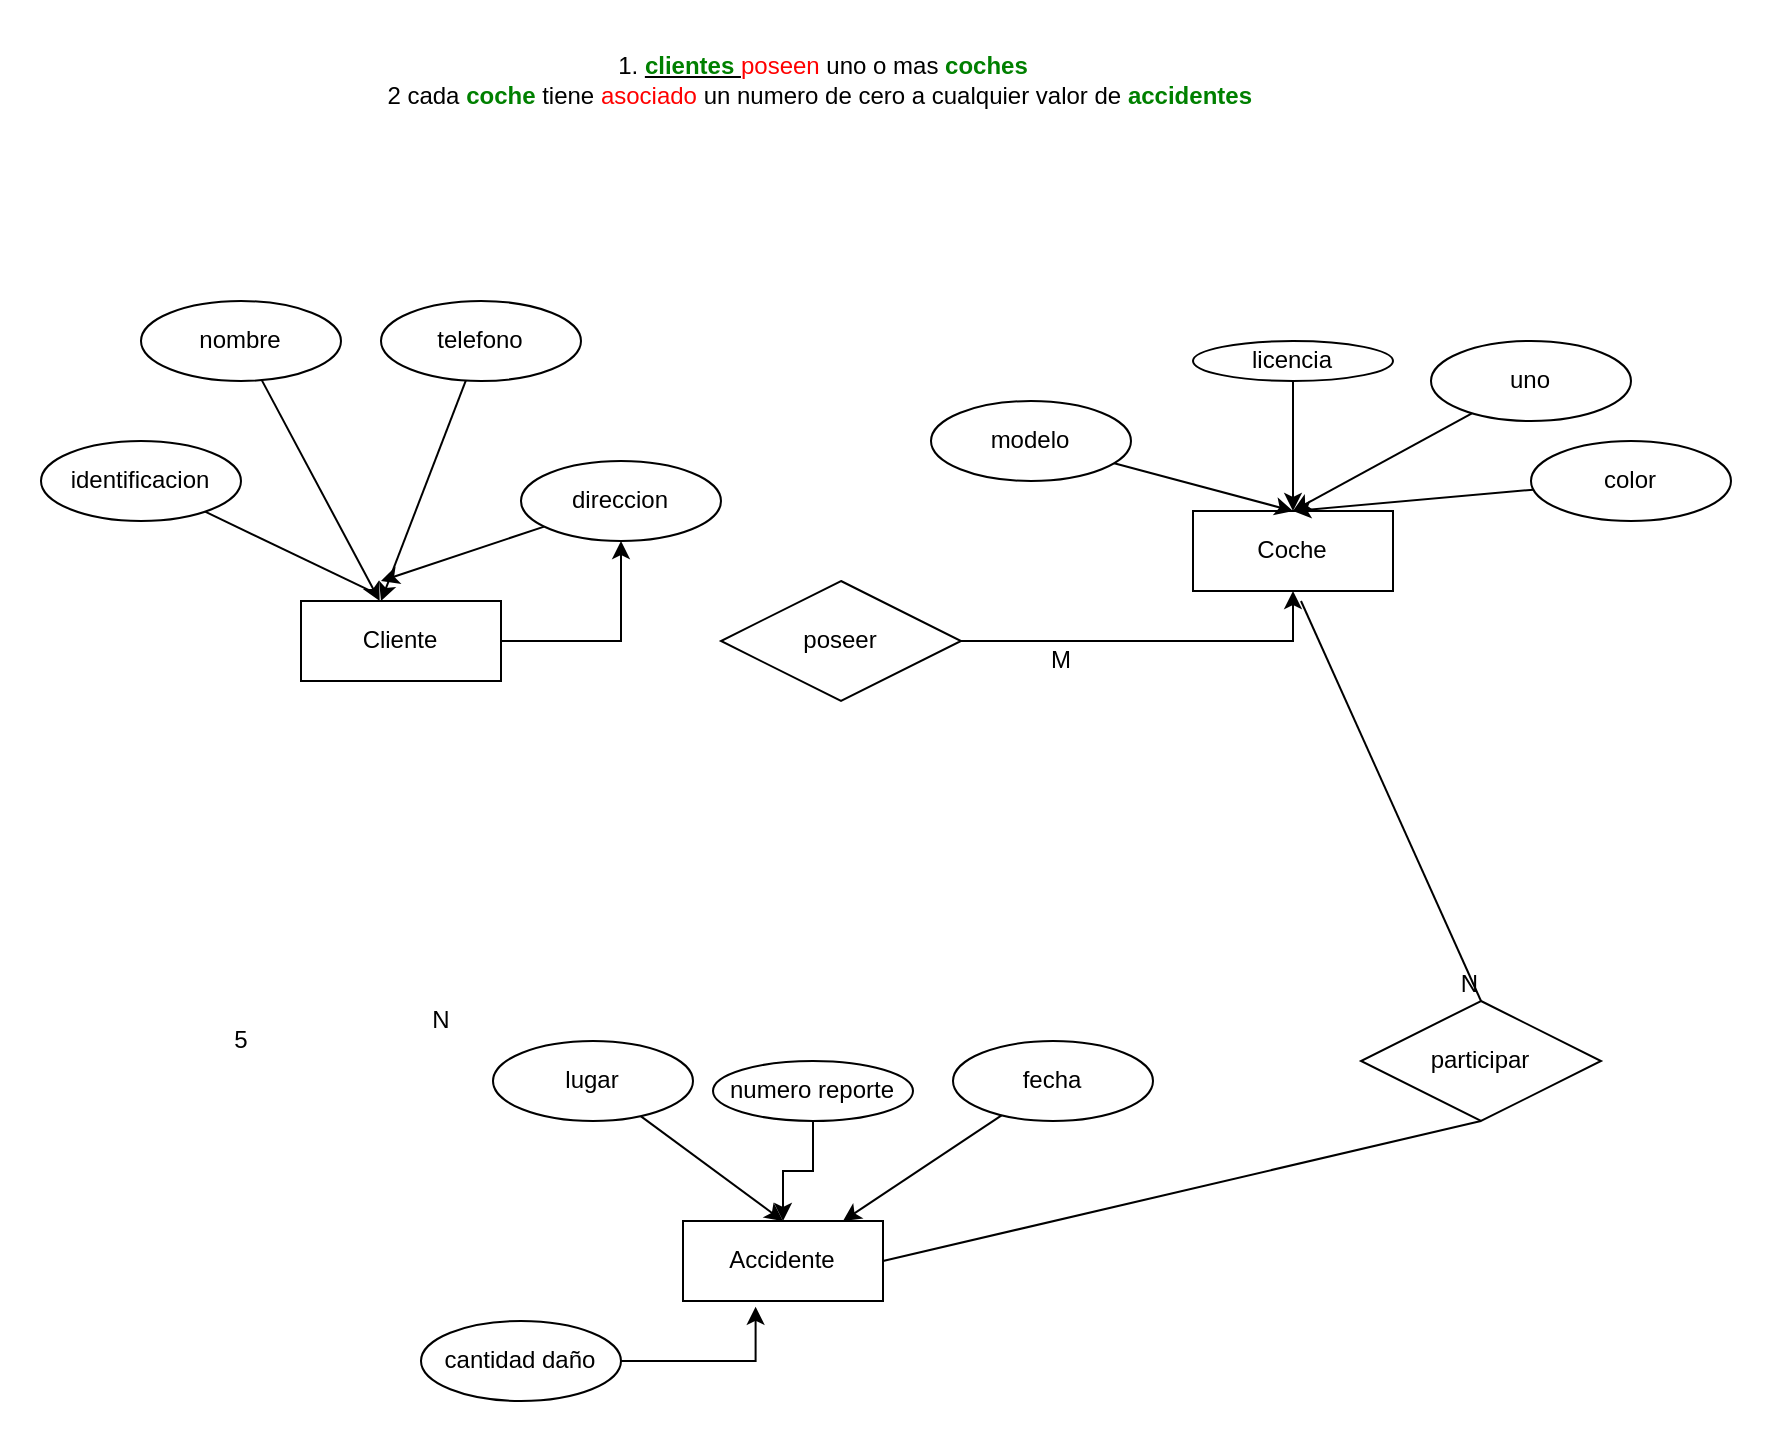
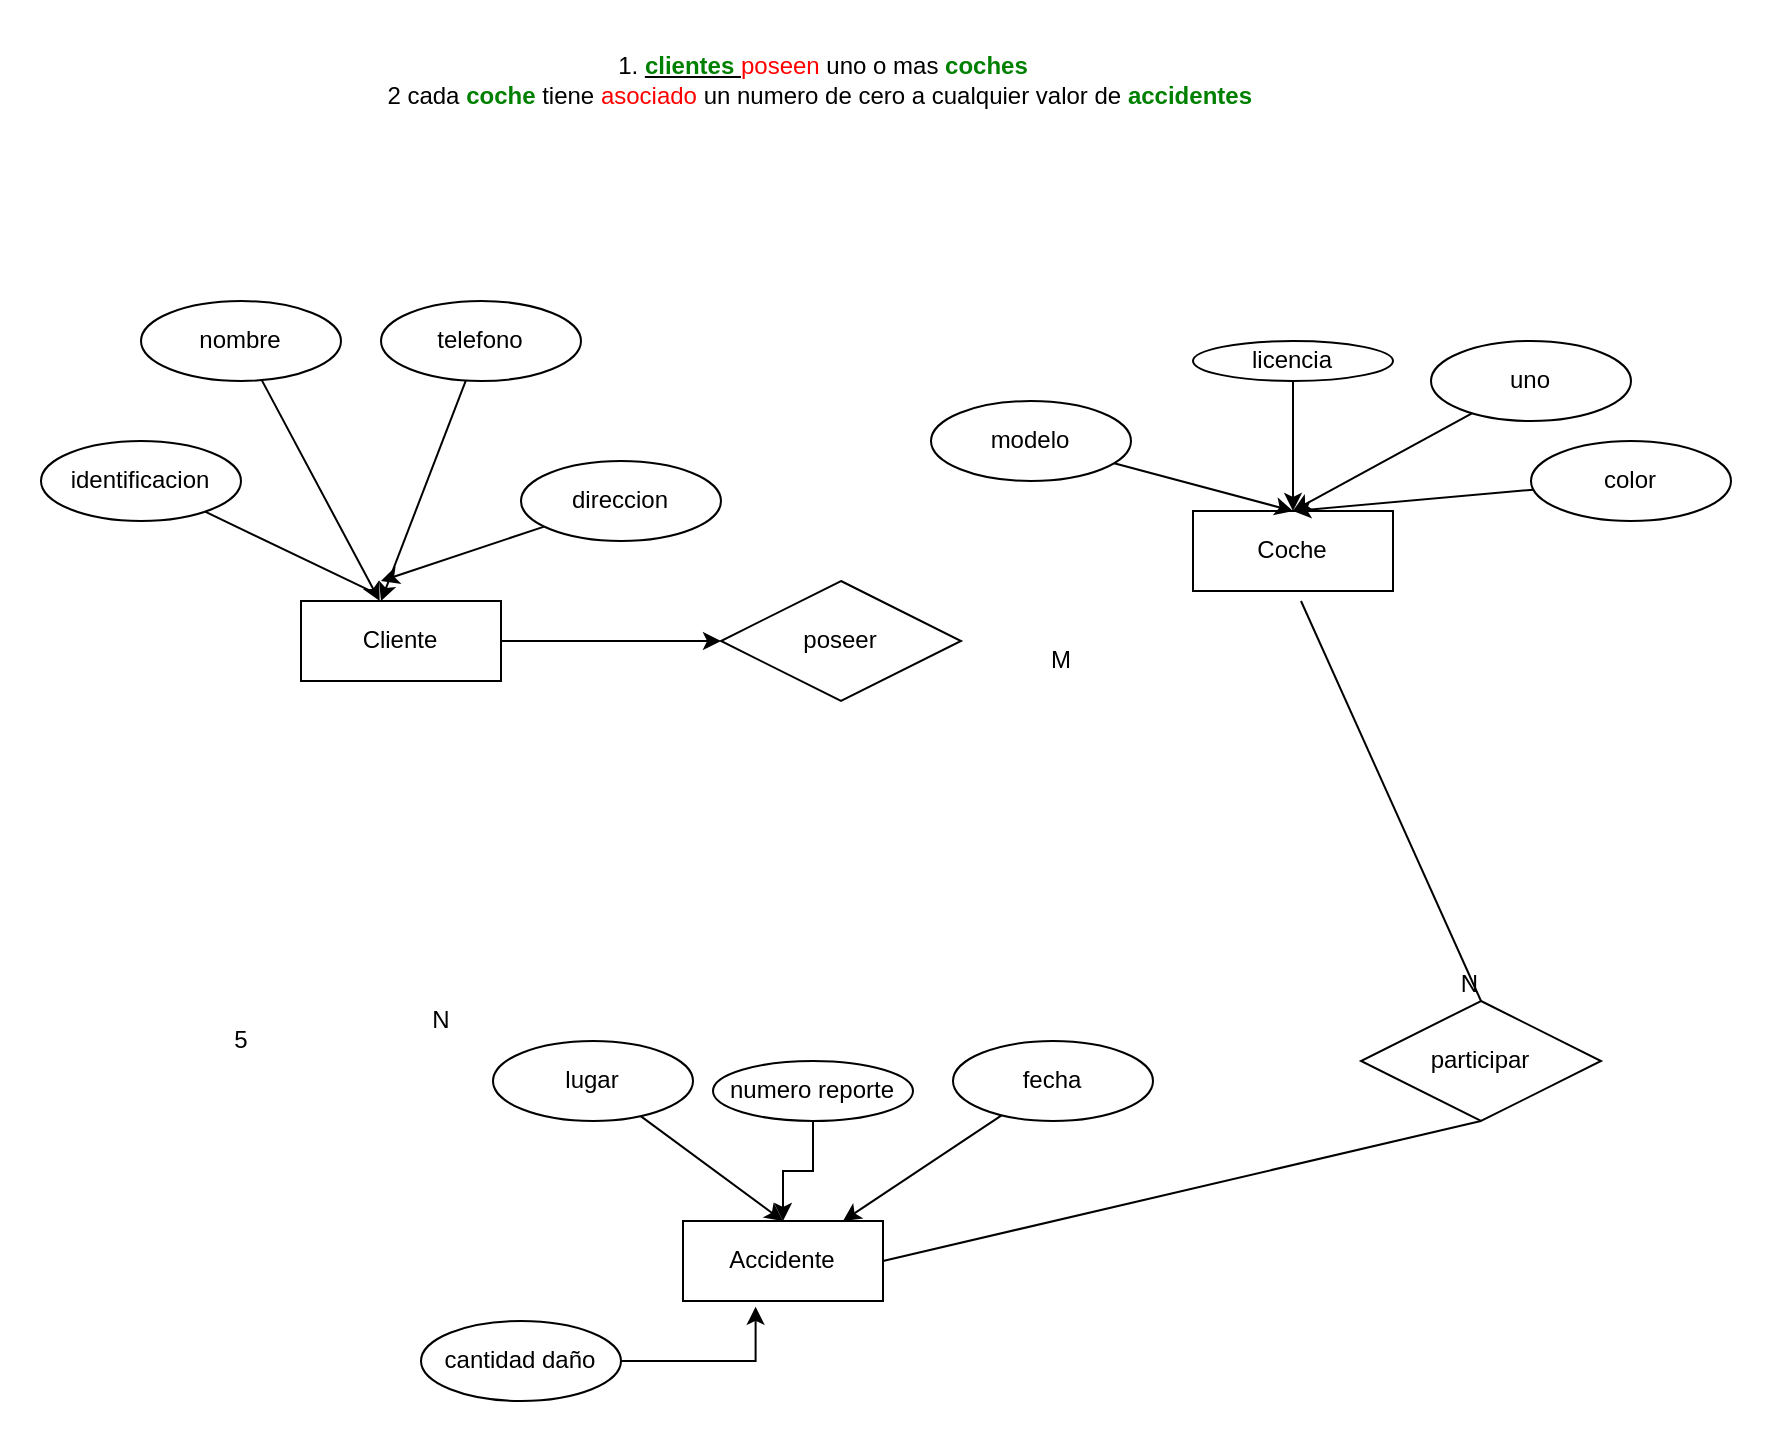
(621, 599) -> (663, 641)
(1145, 641) -> none
